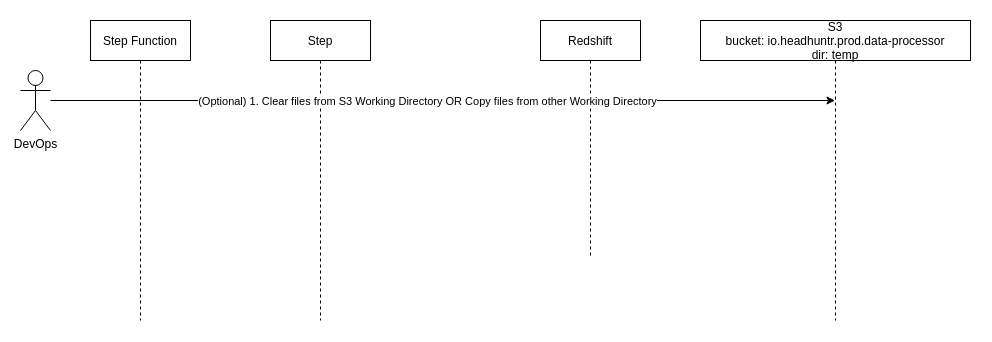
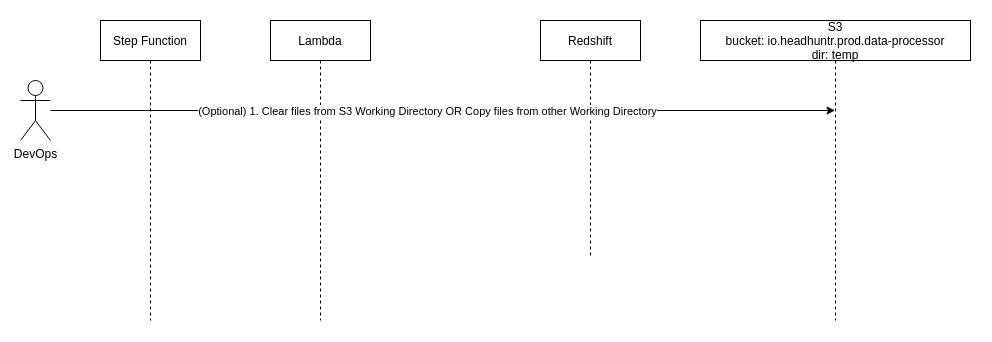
(320, 41) -> (320, 41)
(36, 101) -> (36, 111)
(141, 171) -> (151, 171)
